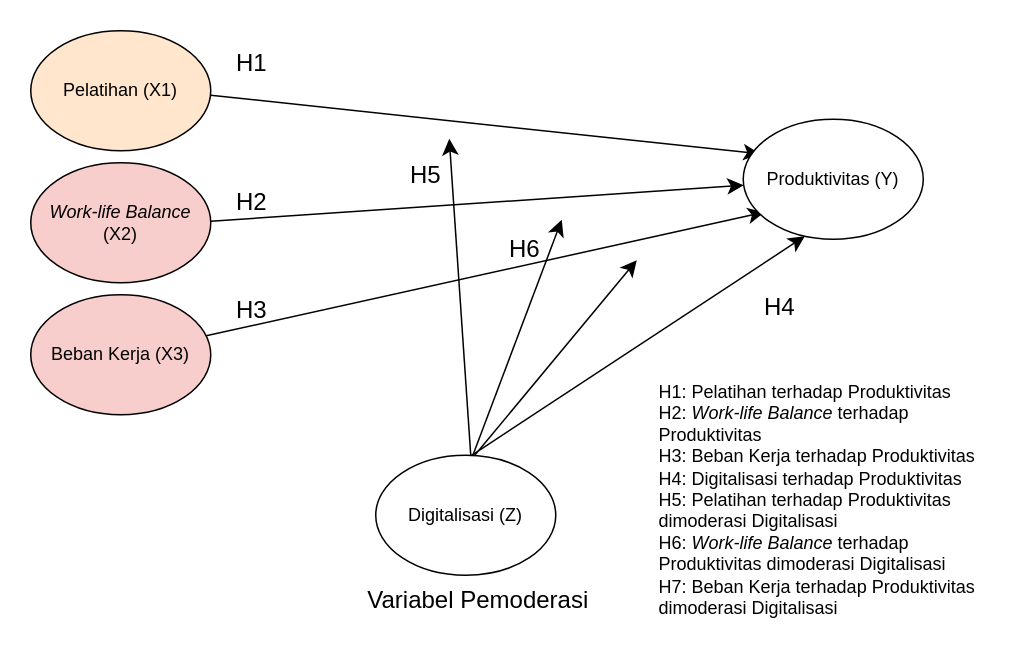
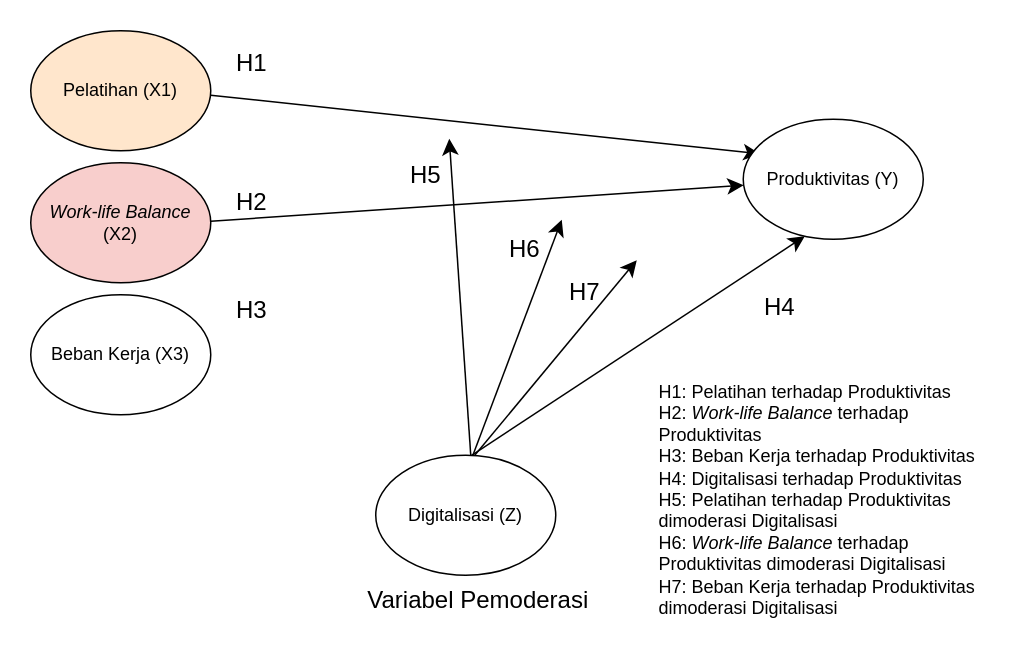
(481, 275) -> none
none -> (584, 292)
(121, 355) -> (121, 355)
